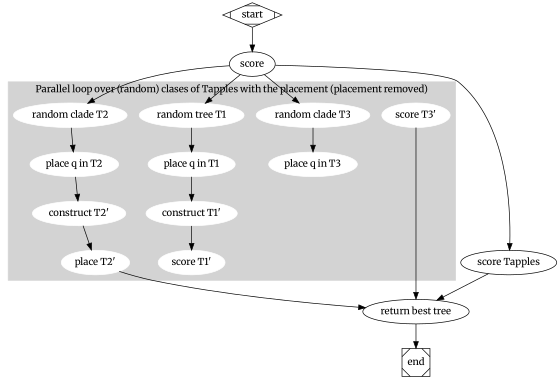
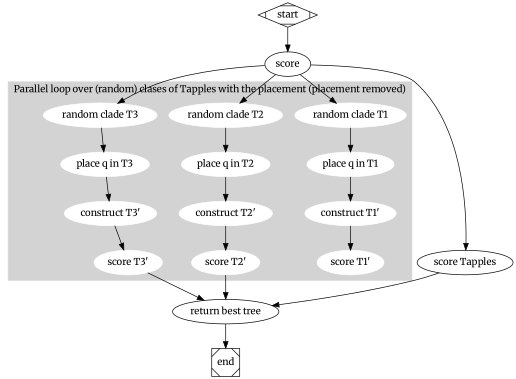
(192, 115) -> (351, 115)
none -> (110, 213)
(95, 263) -> (226, 263)
